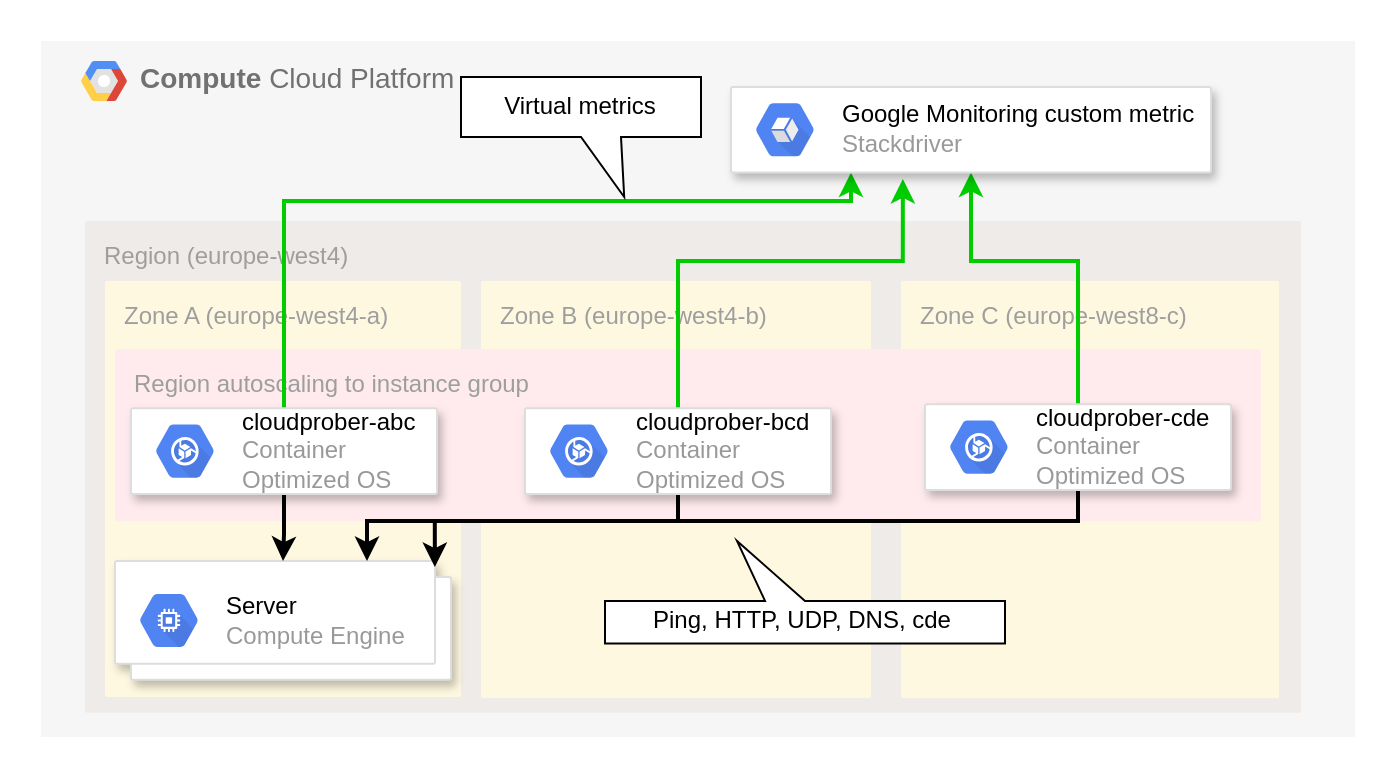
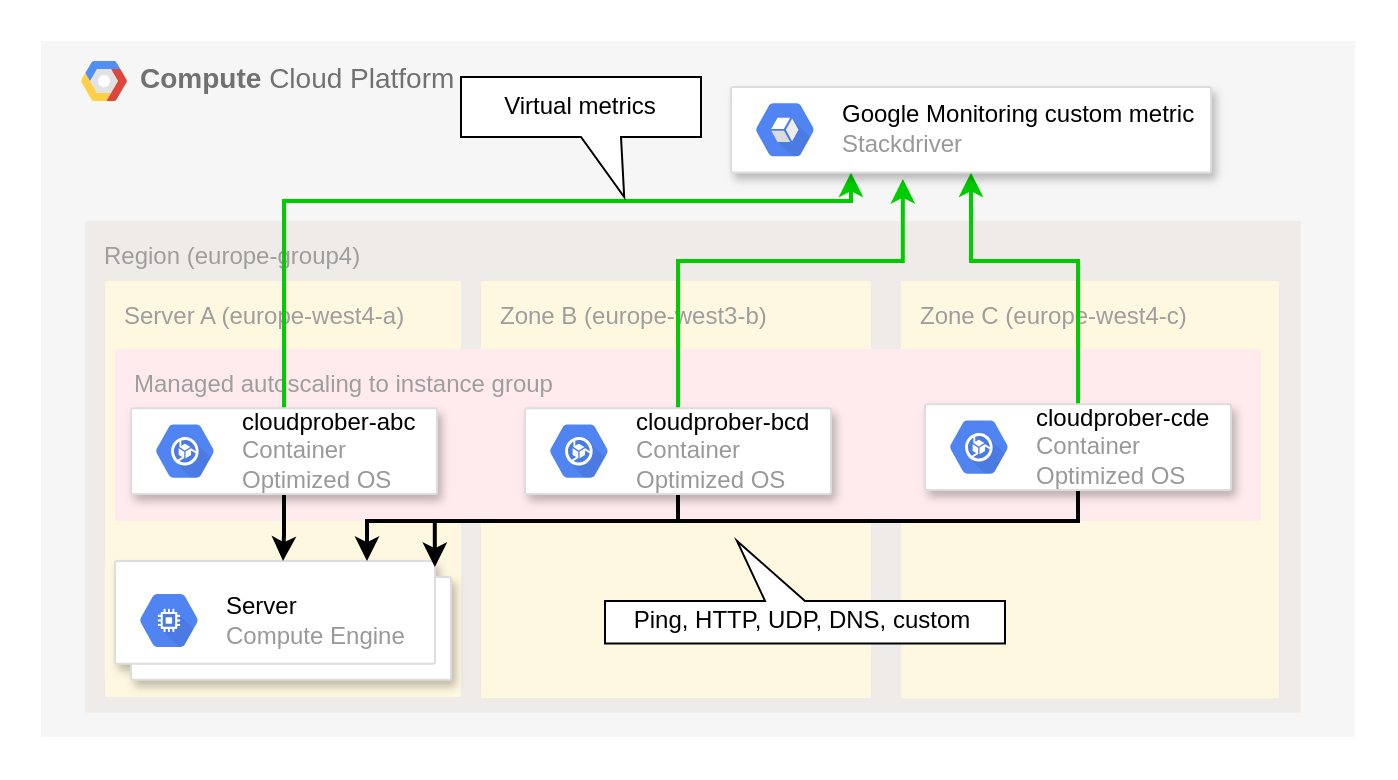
(240, 257) -> (247, 257)
(273, 317) -> (287, 317)
(649, 317) -> (649, 317)
(1069, 317) -> (1069, 317)
(352, 385) -> (362, 385)
(803, 621) -> (803, 621)
